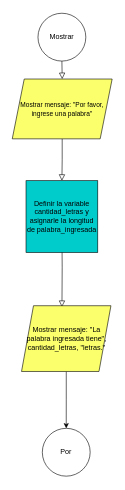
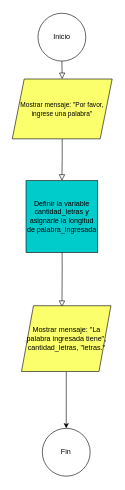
(62, 36) -> (62, 36)
(66, 453) -> (66, 453)
